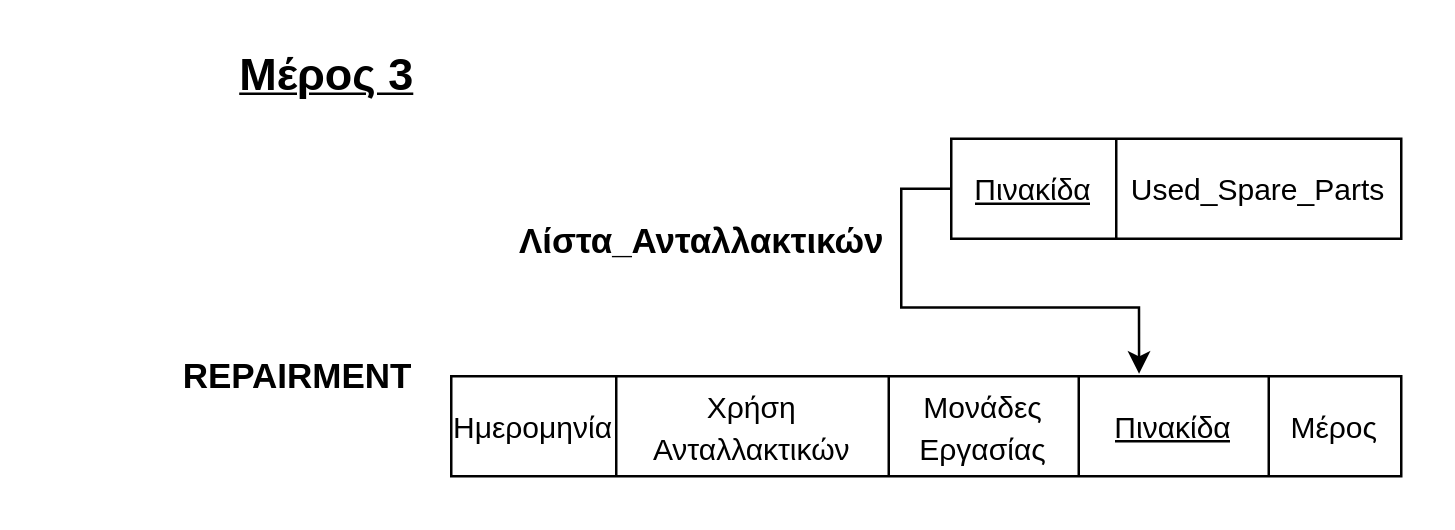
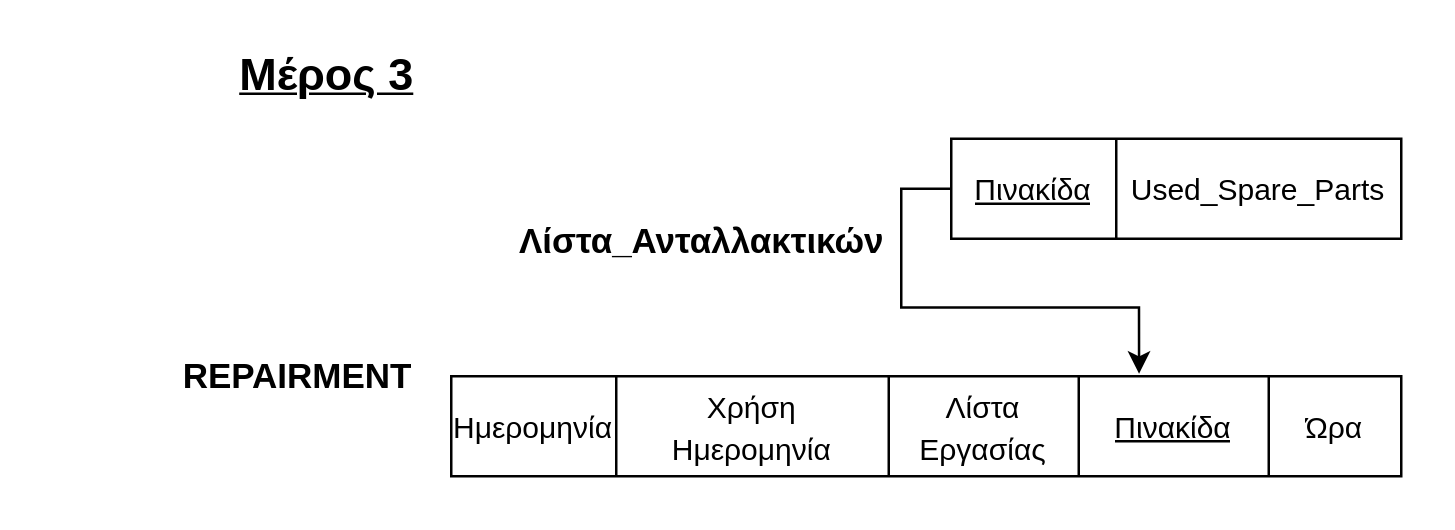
(753, 426) -> (753, 426)
(984, 426) -> (984, 426)
(1335, 426) -> (1335, 426)
